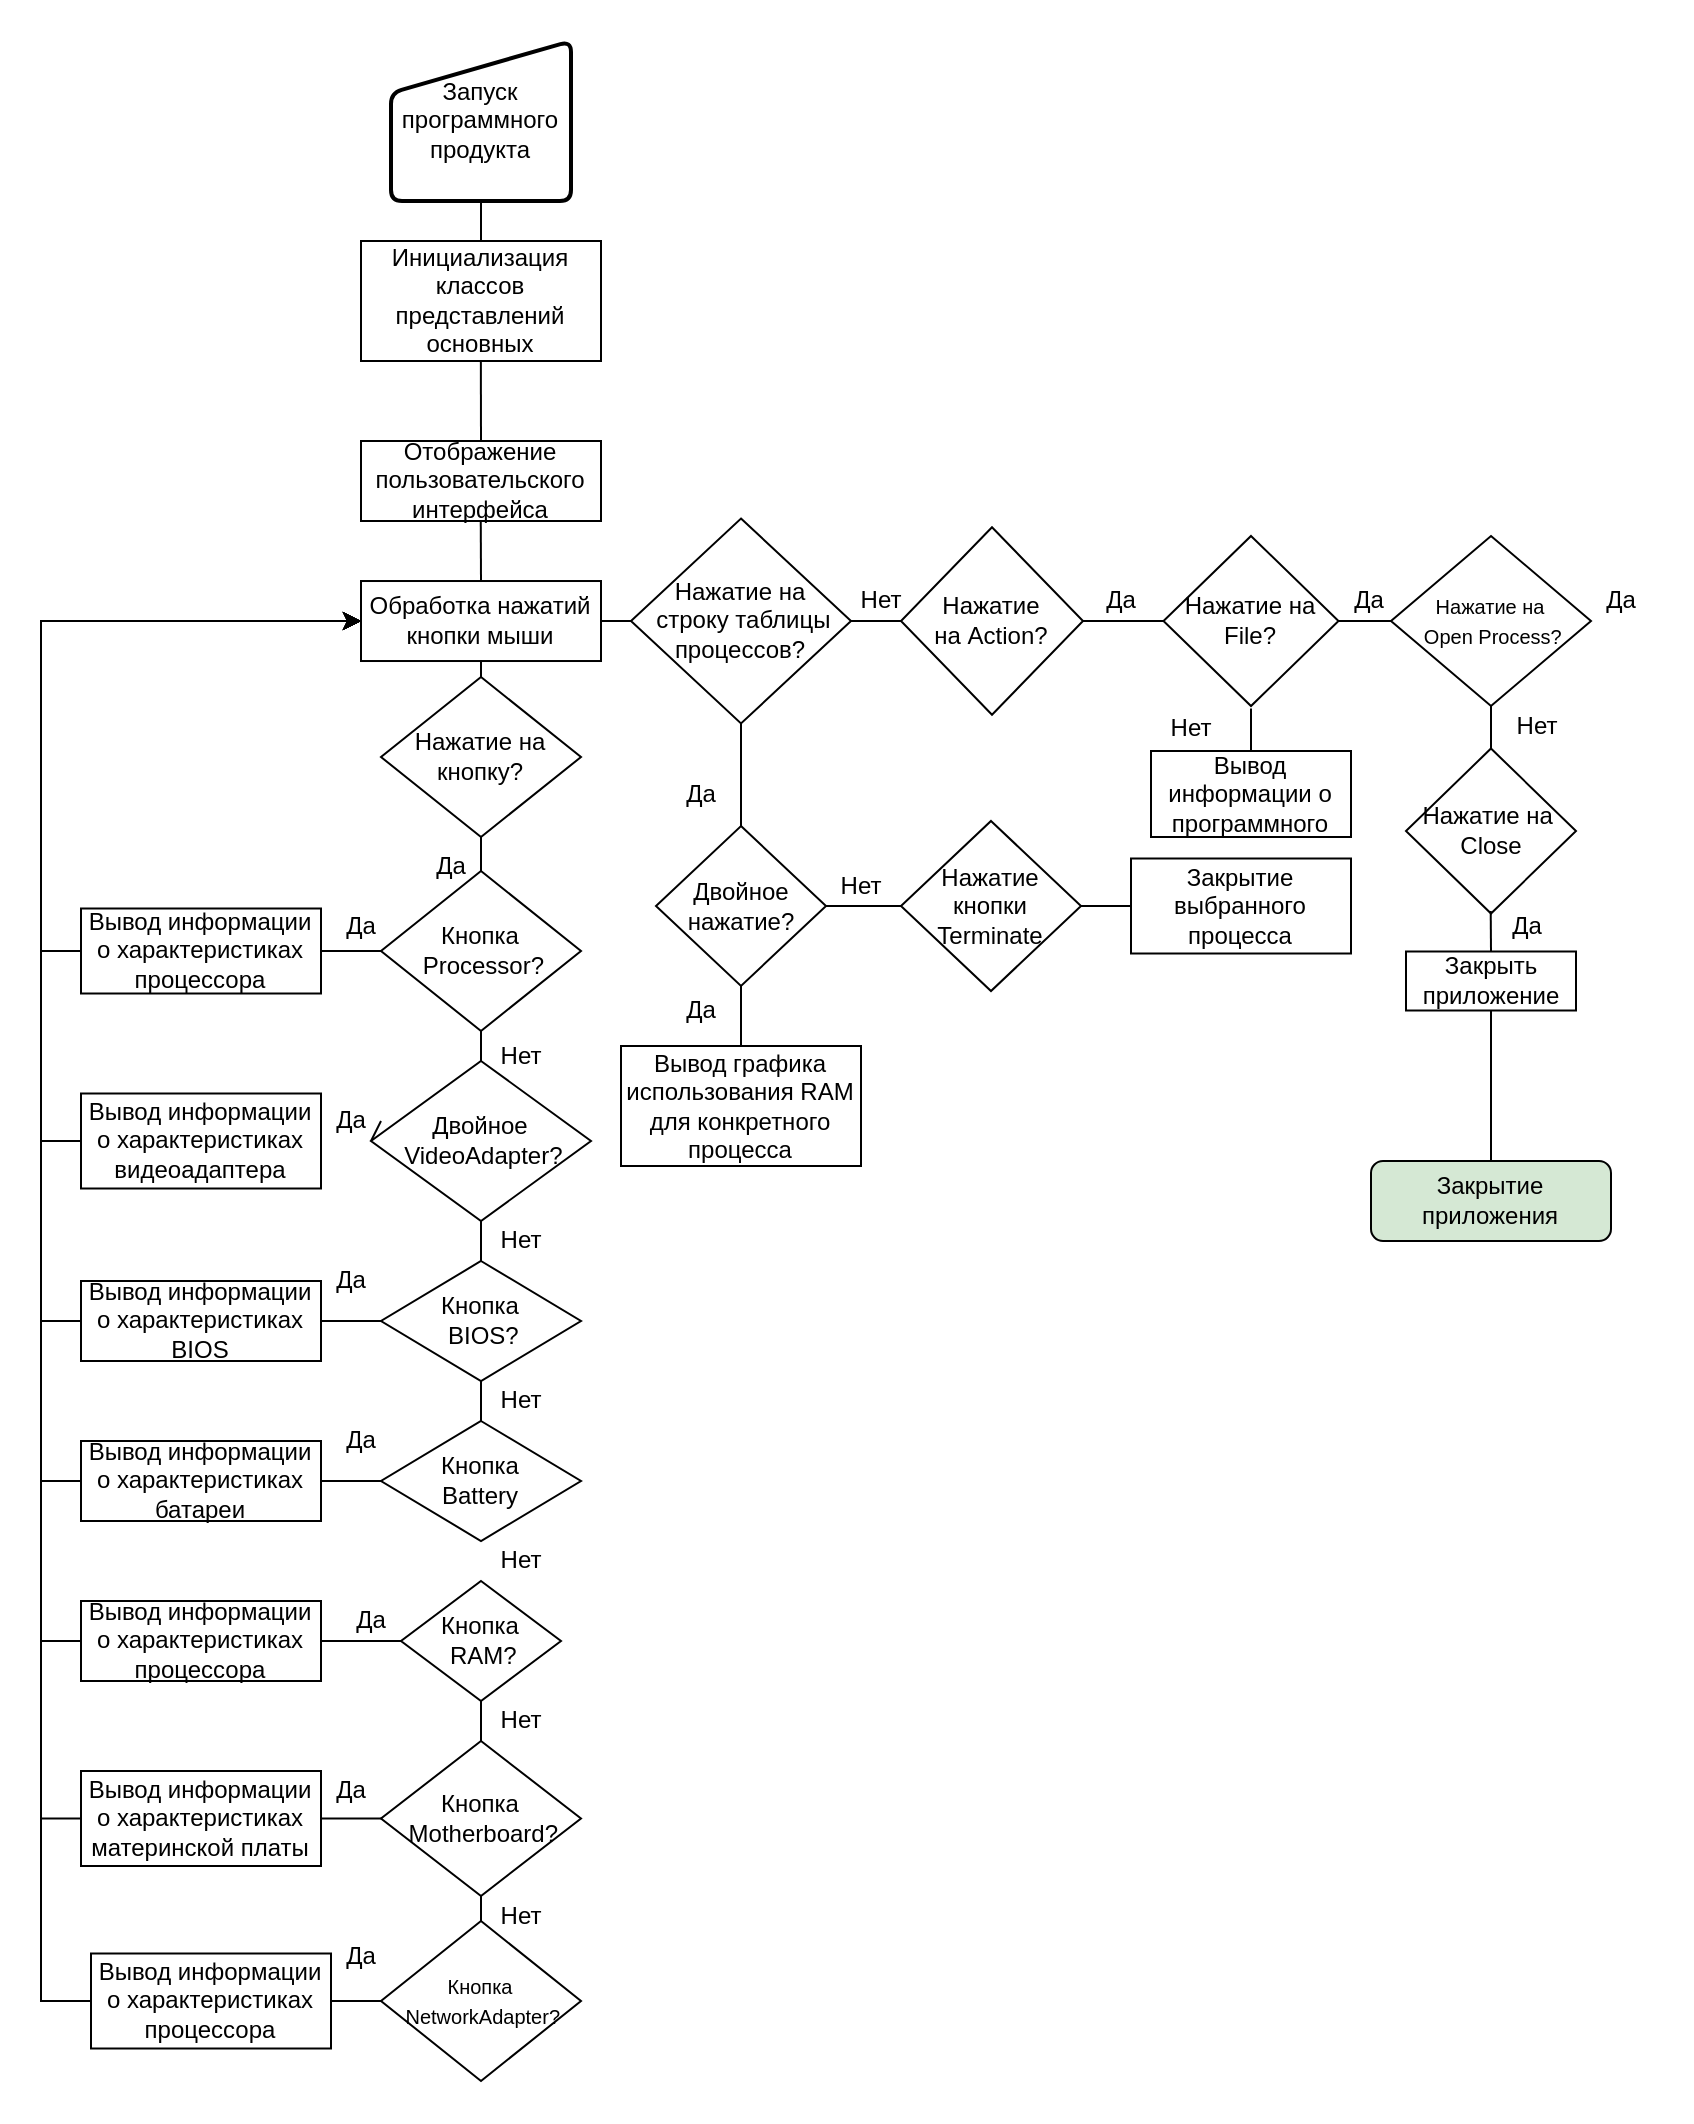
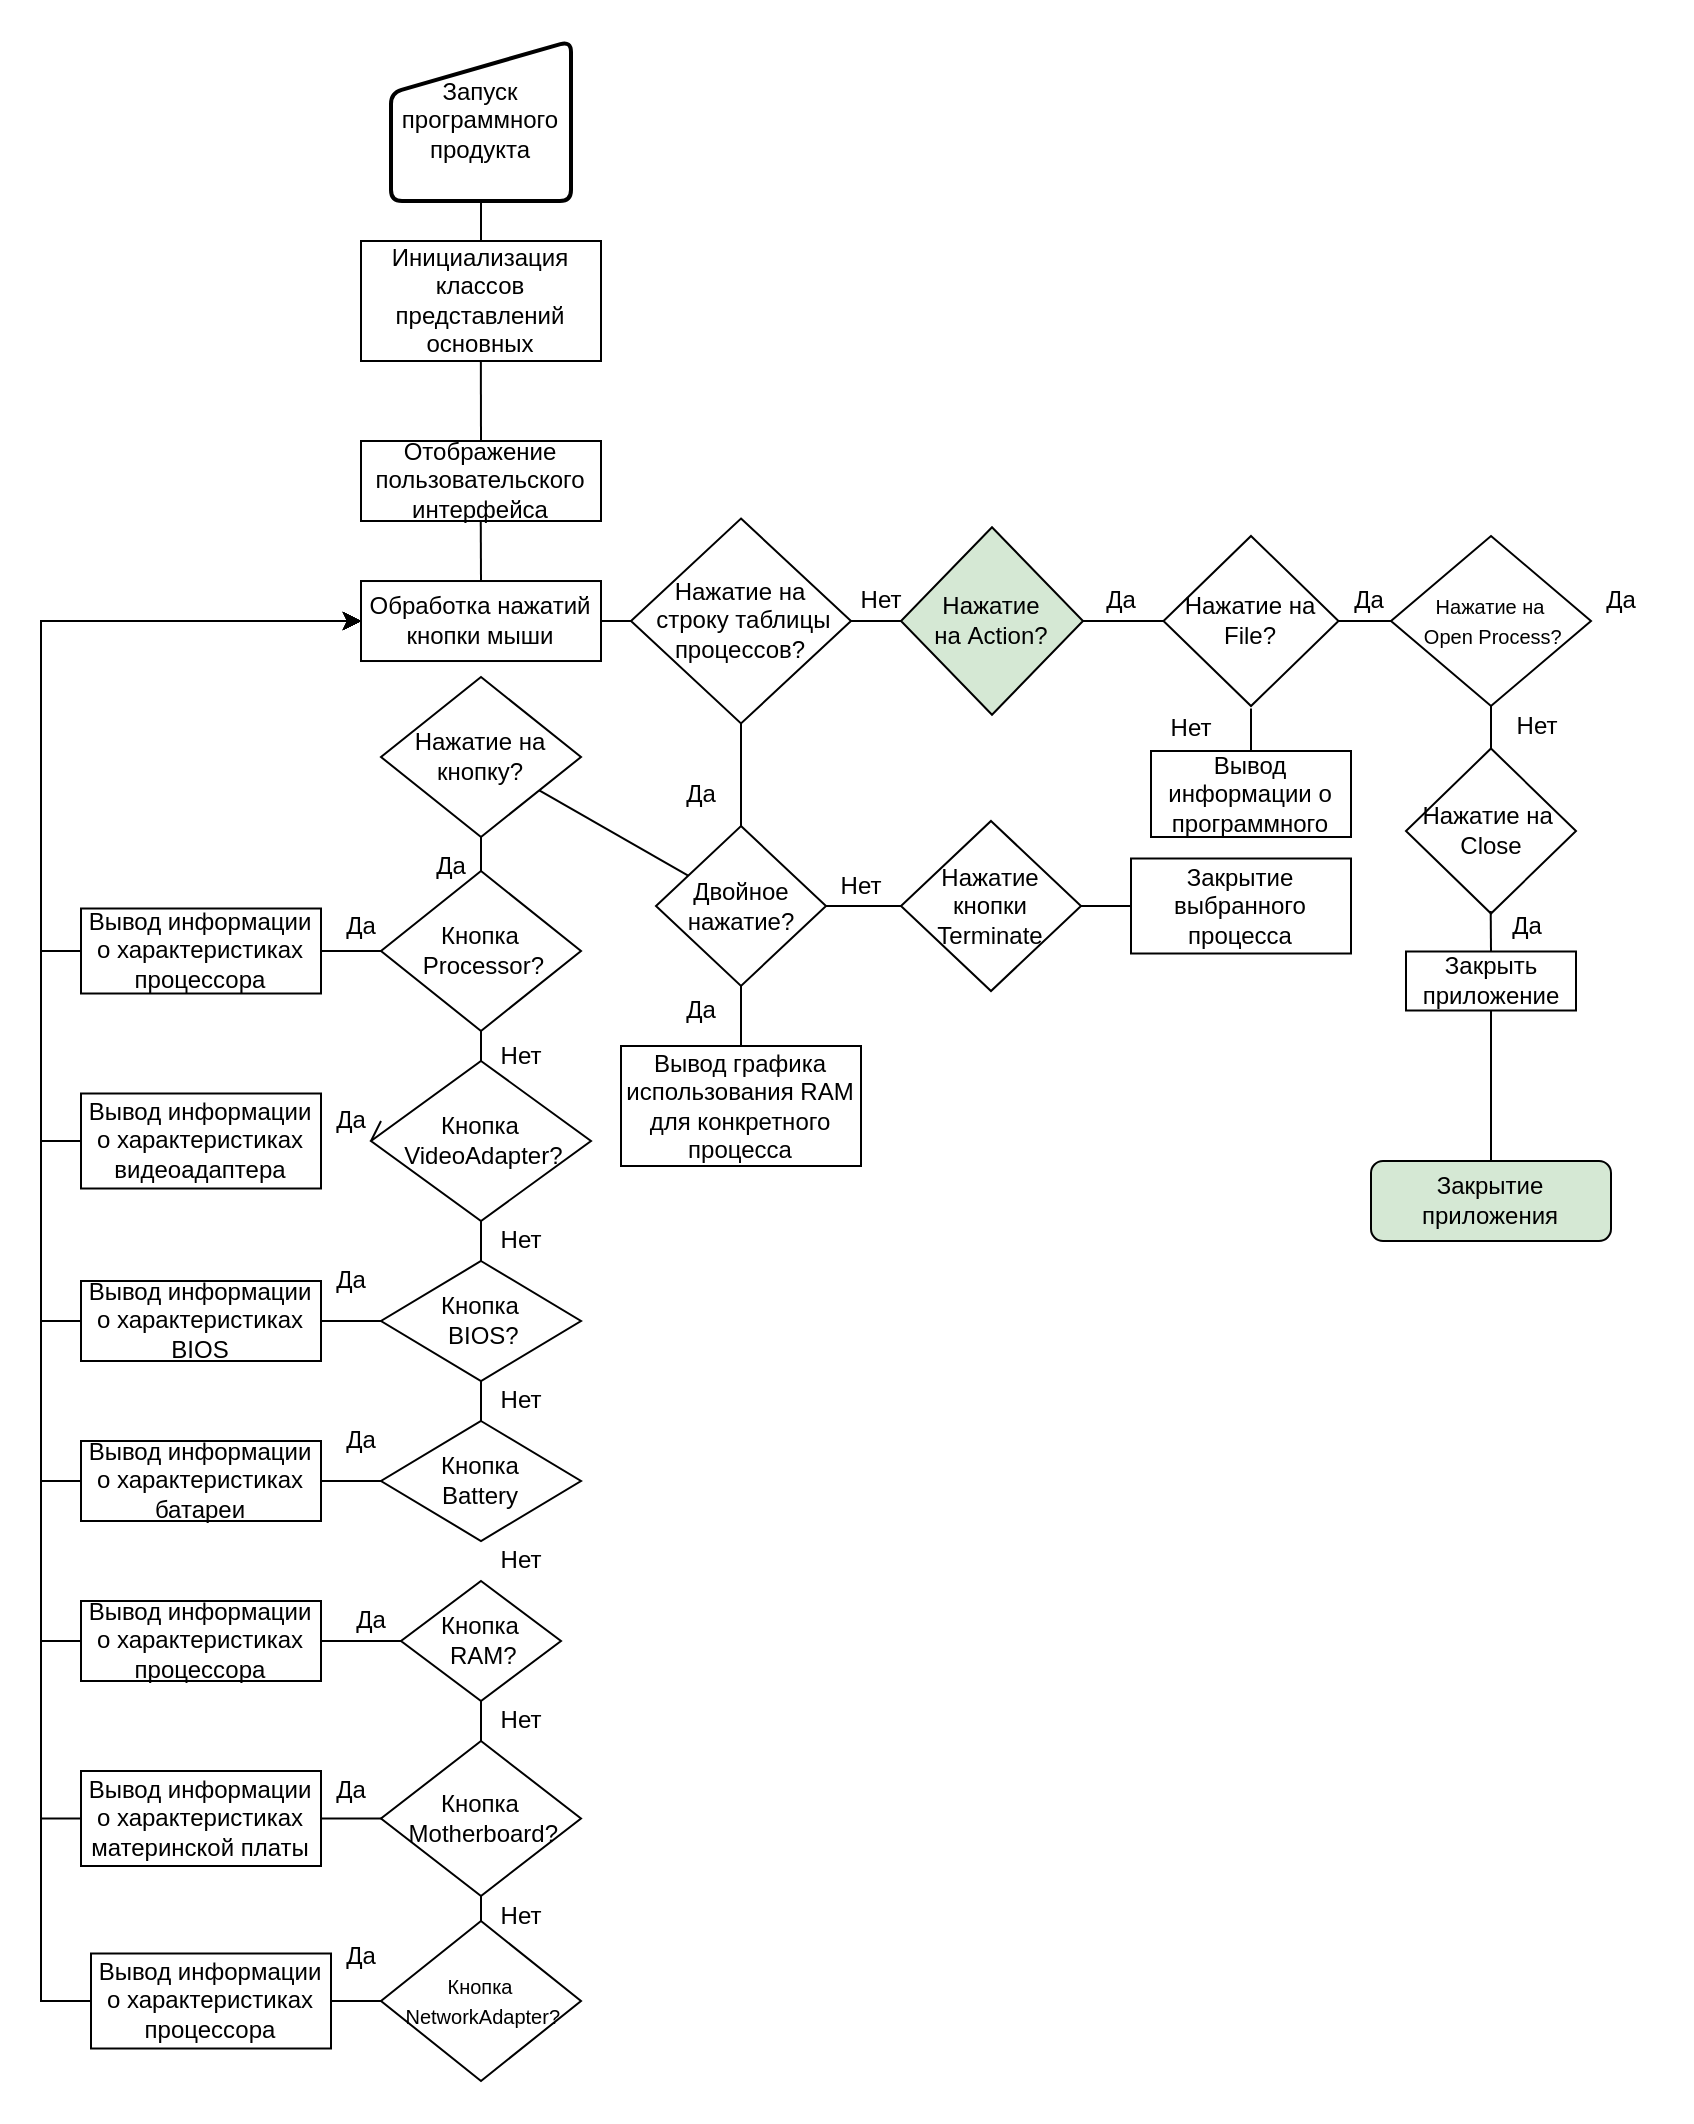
(992, 621) -> (992, 621)
(481, 670) -> (613, 833)
(481, 1141) -> (481, 1141)
